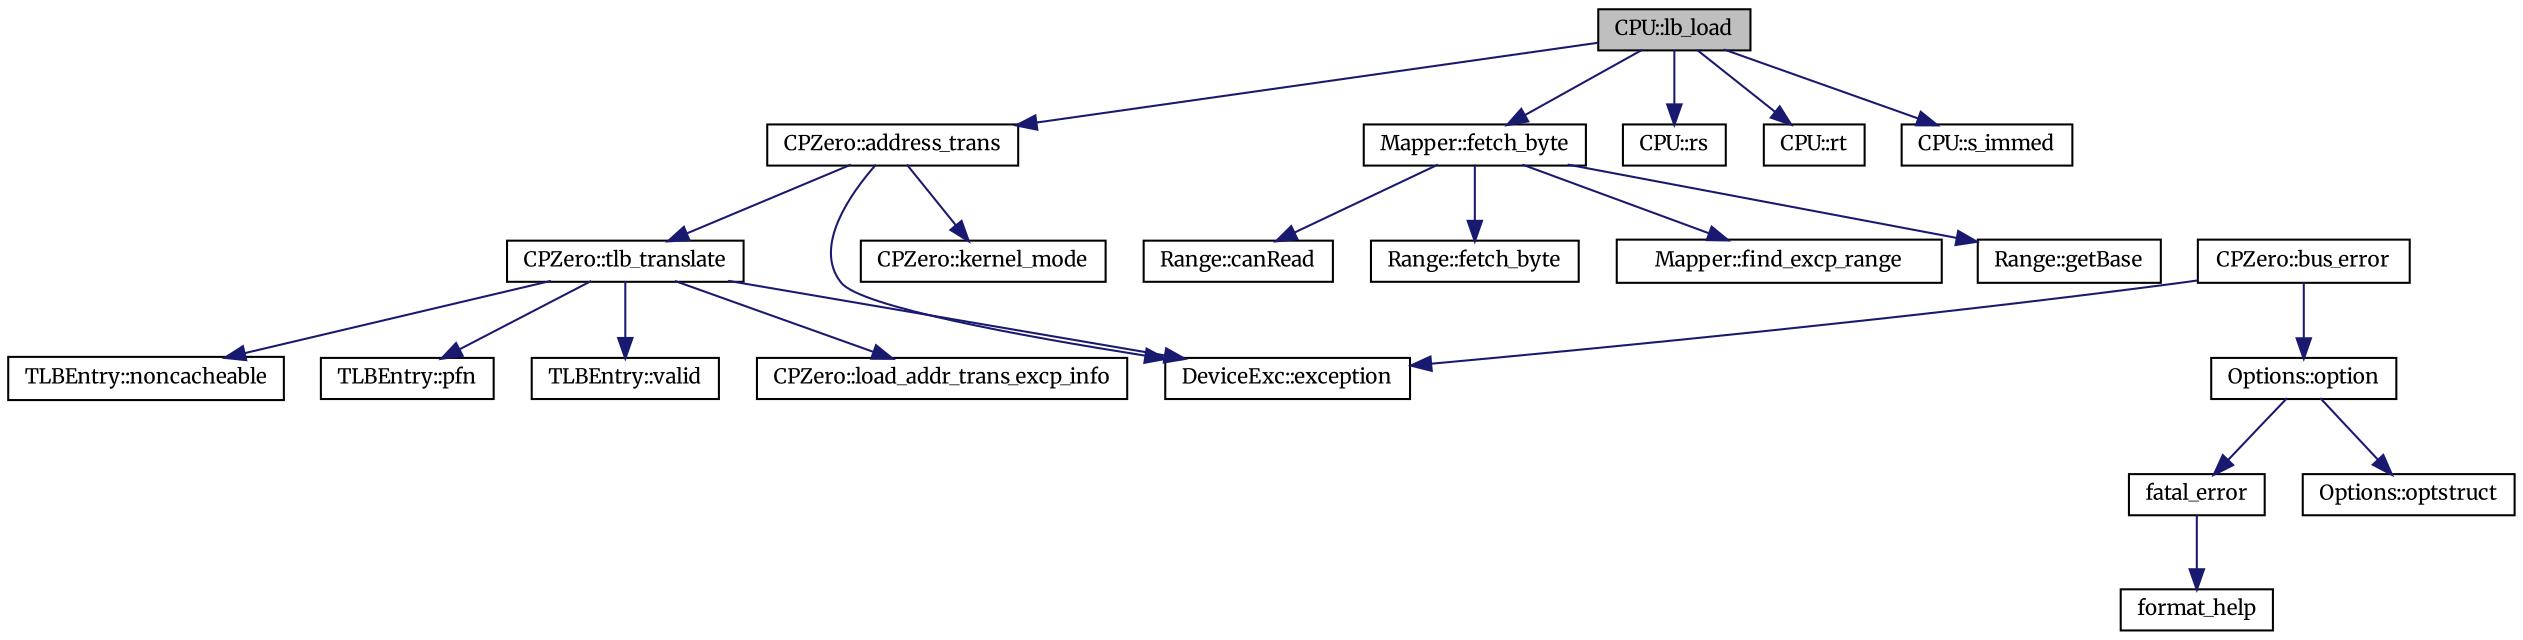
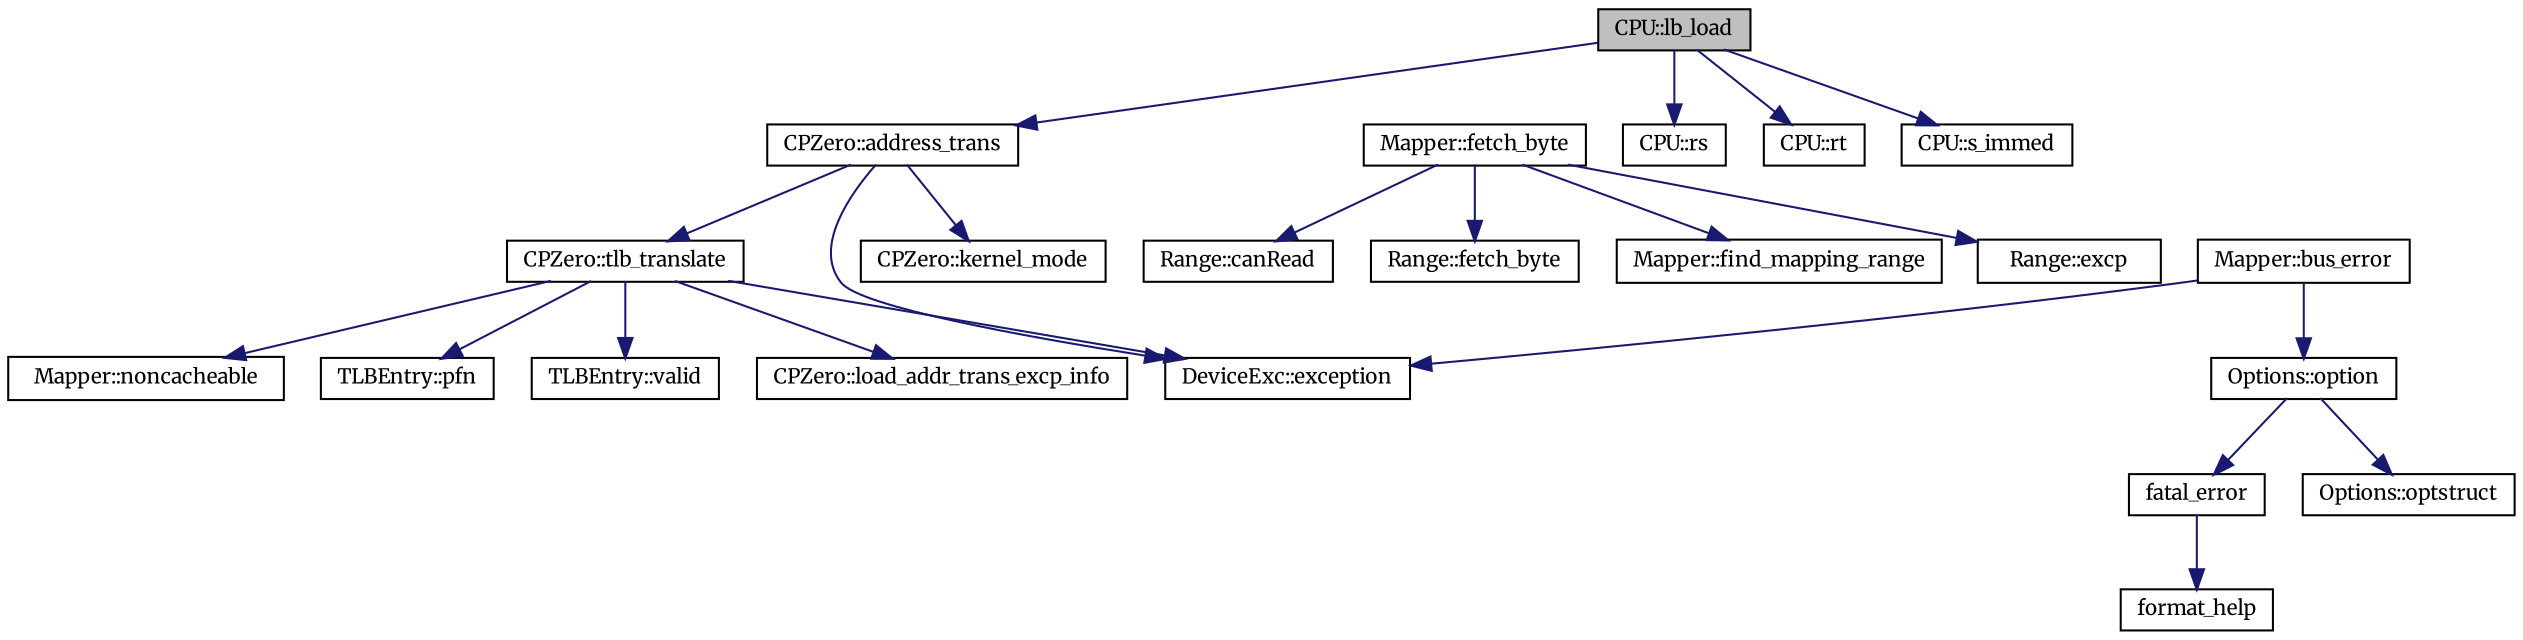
(1584, 82) -> none
(1779, 261) -> (1779, 261)
(2069, 261) -> (2069, 261)
(2304, 261) -> (2304, 261)
(146, 378) -> (146, 378)
